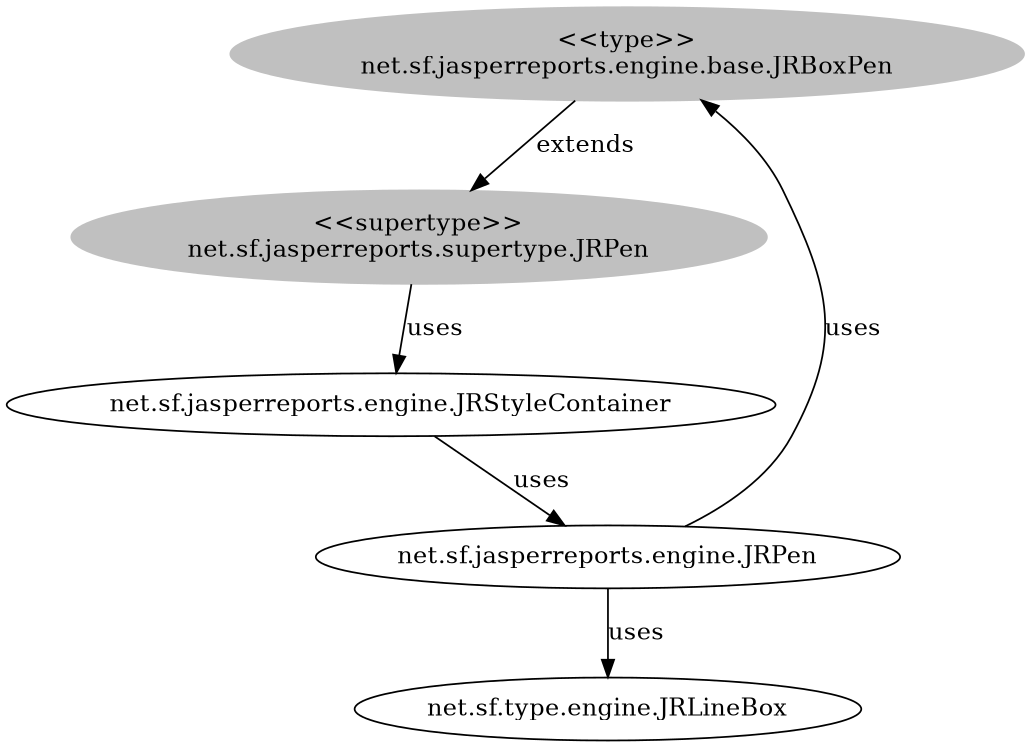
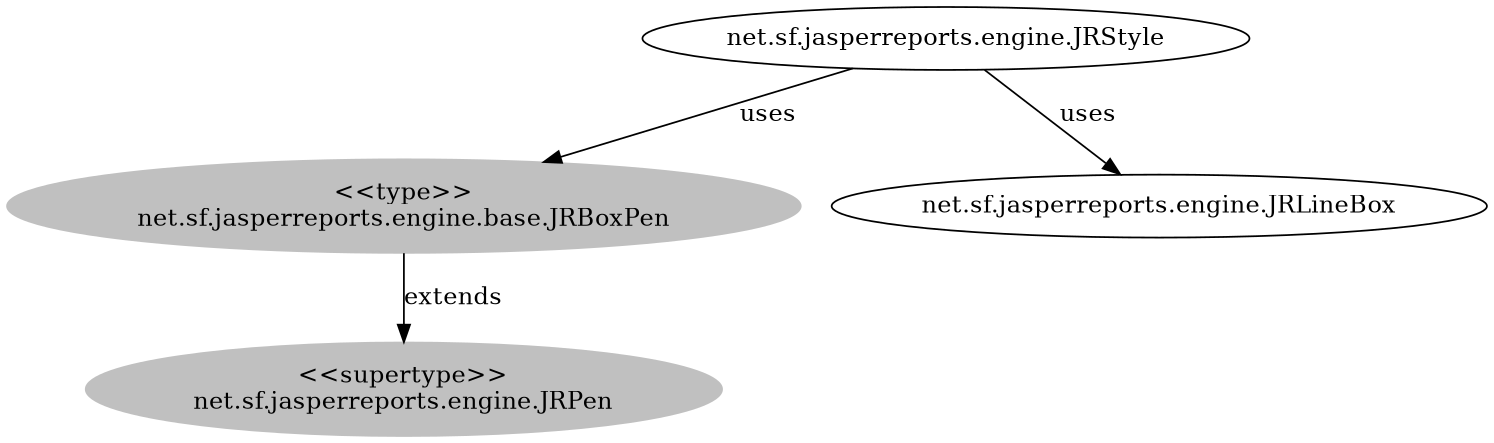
(419, 237) -> (404, 389)
(391, 405) -> none
(608, 557) -> (946, 38)
(608, 709) -> (1159, 206)
